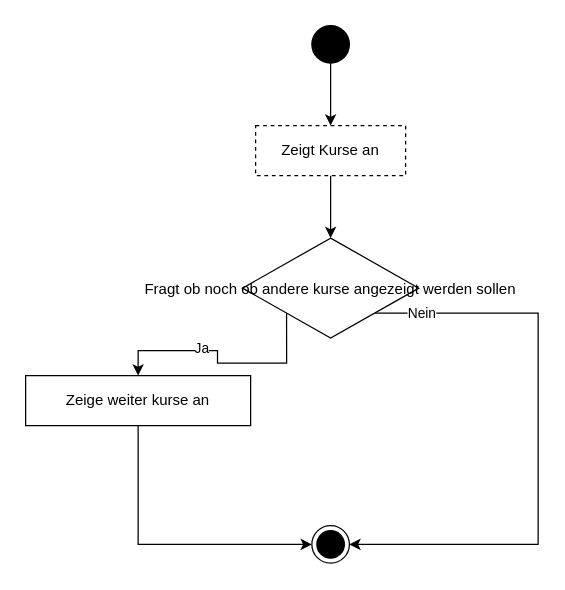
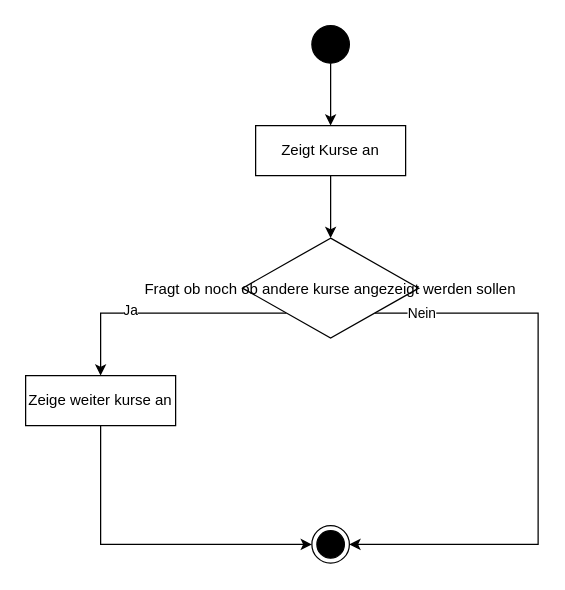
(331, 151) -> (331, 151)
(138, 401) -> (101, 401)
